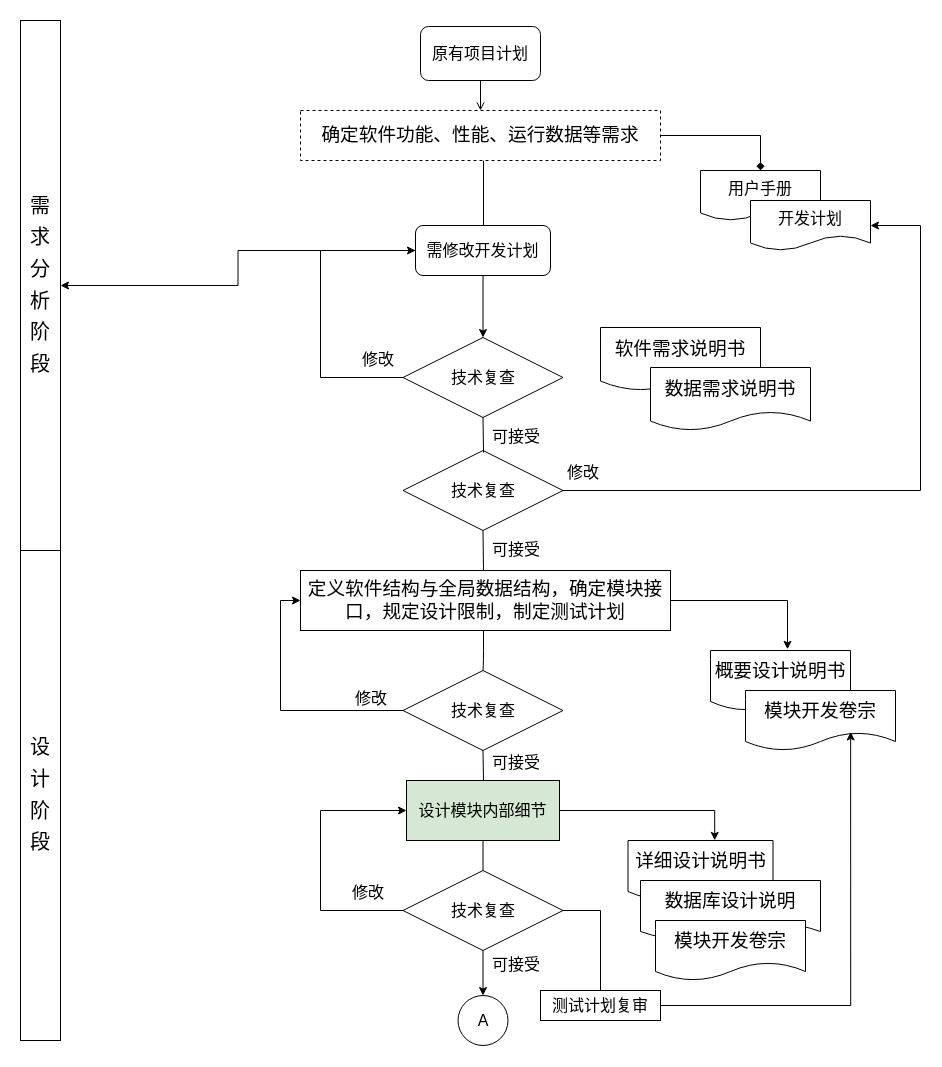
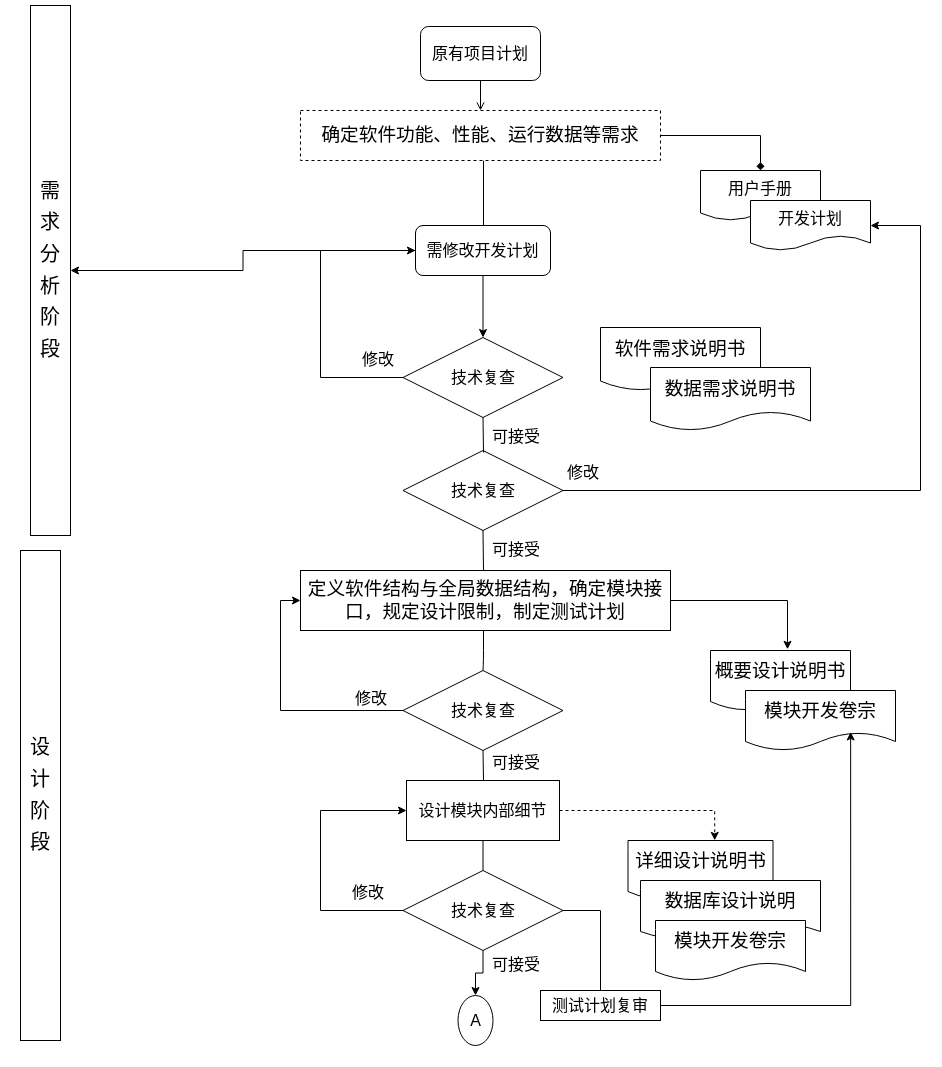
(41, 286) -> (51, 271)
(483, 811) -> (483, 811)
(649, 811) -> (649, 811)
(483, 1021) -> (476, 1021)
